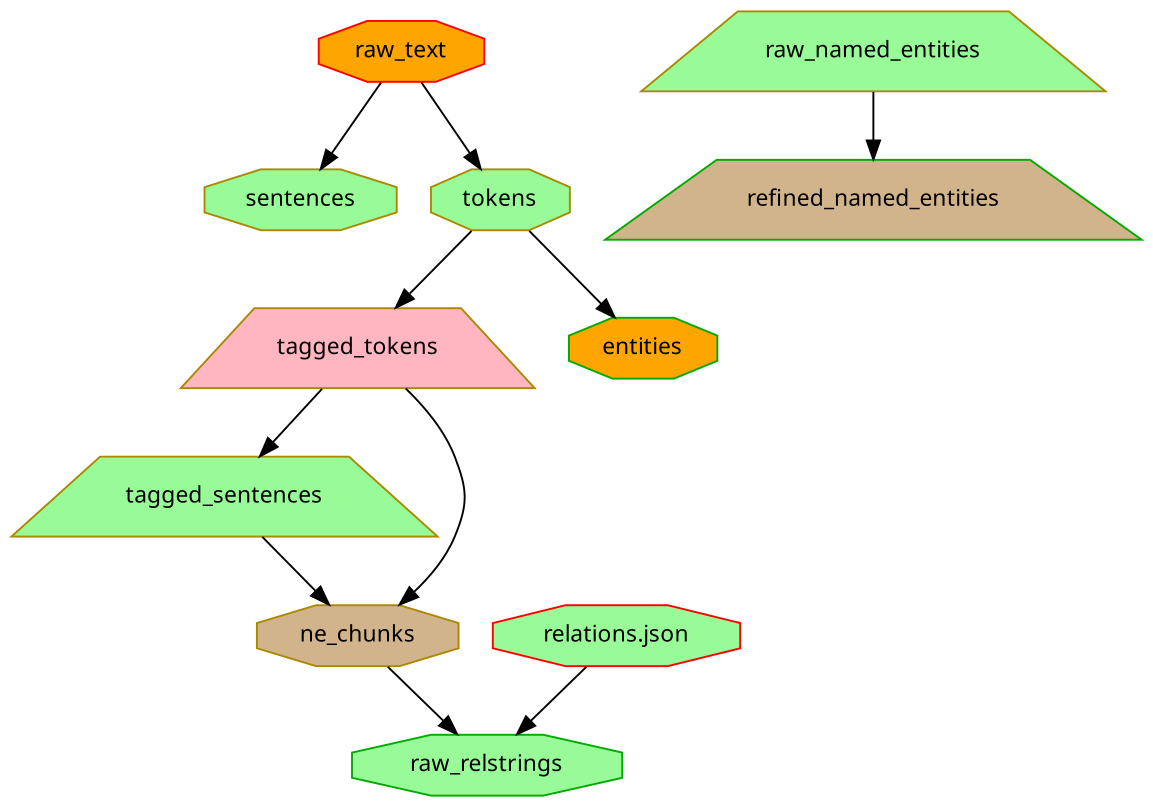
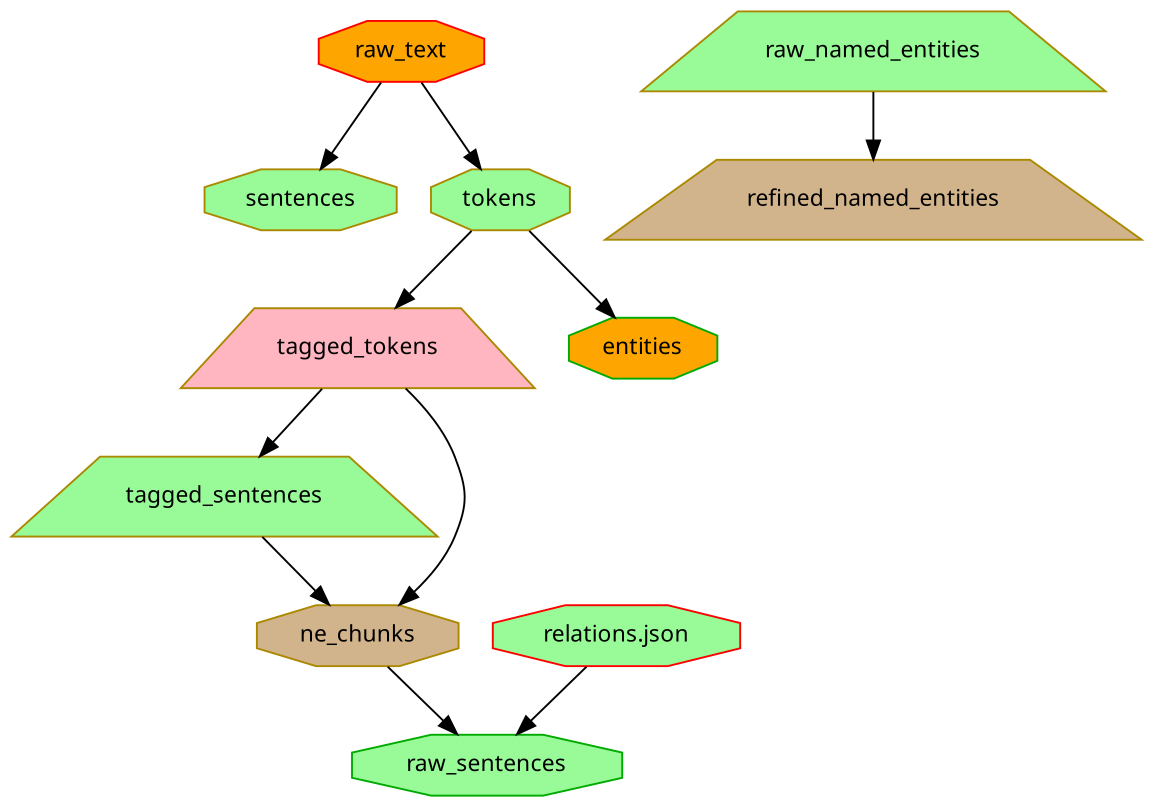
(873, 200) -> (873, 200)
(487, 765) -> (487, 765)
